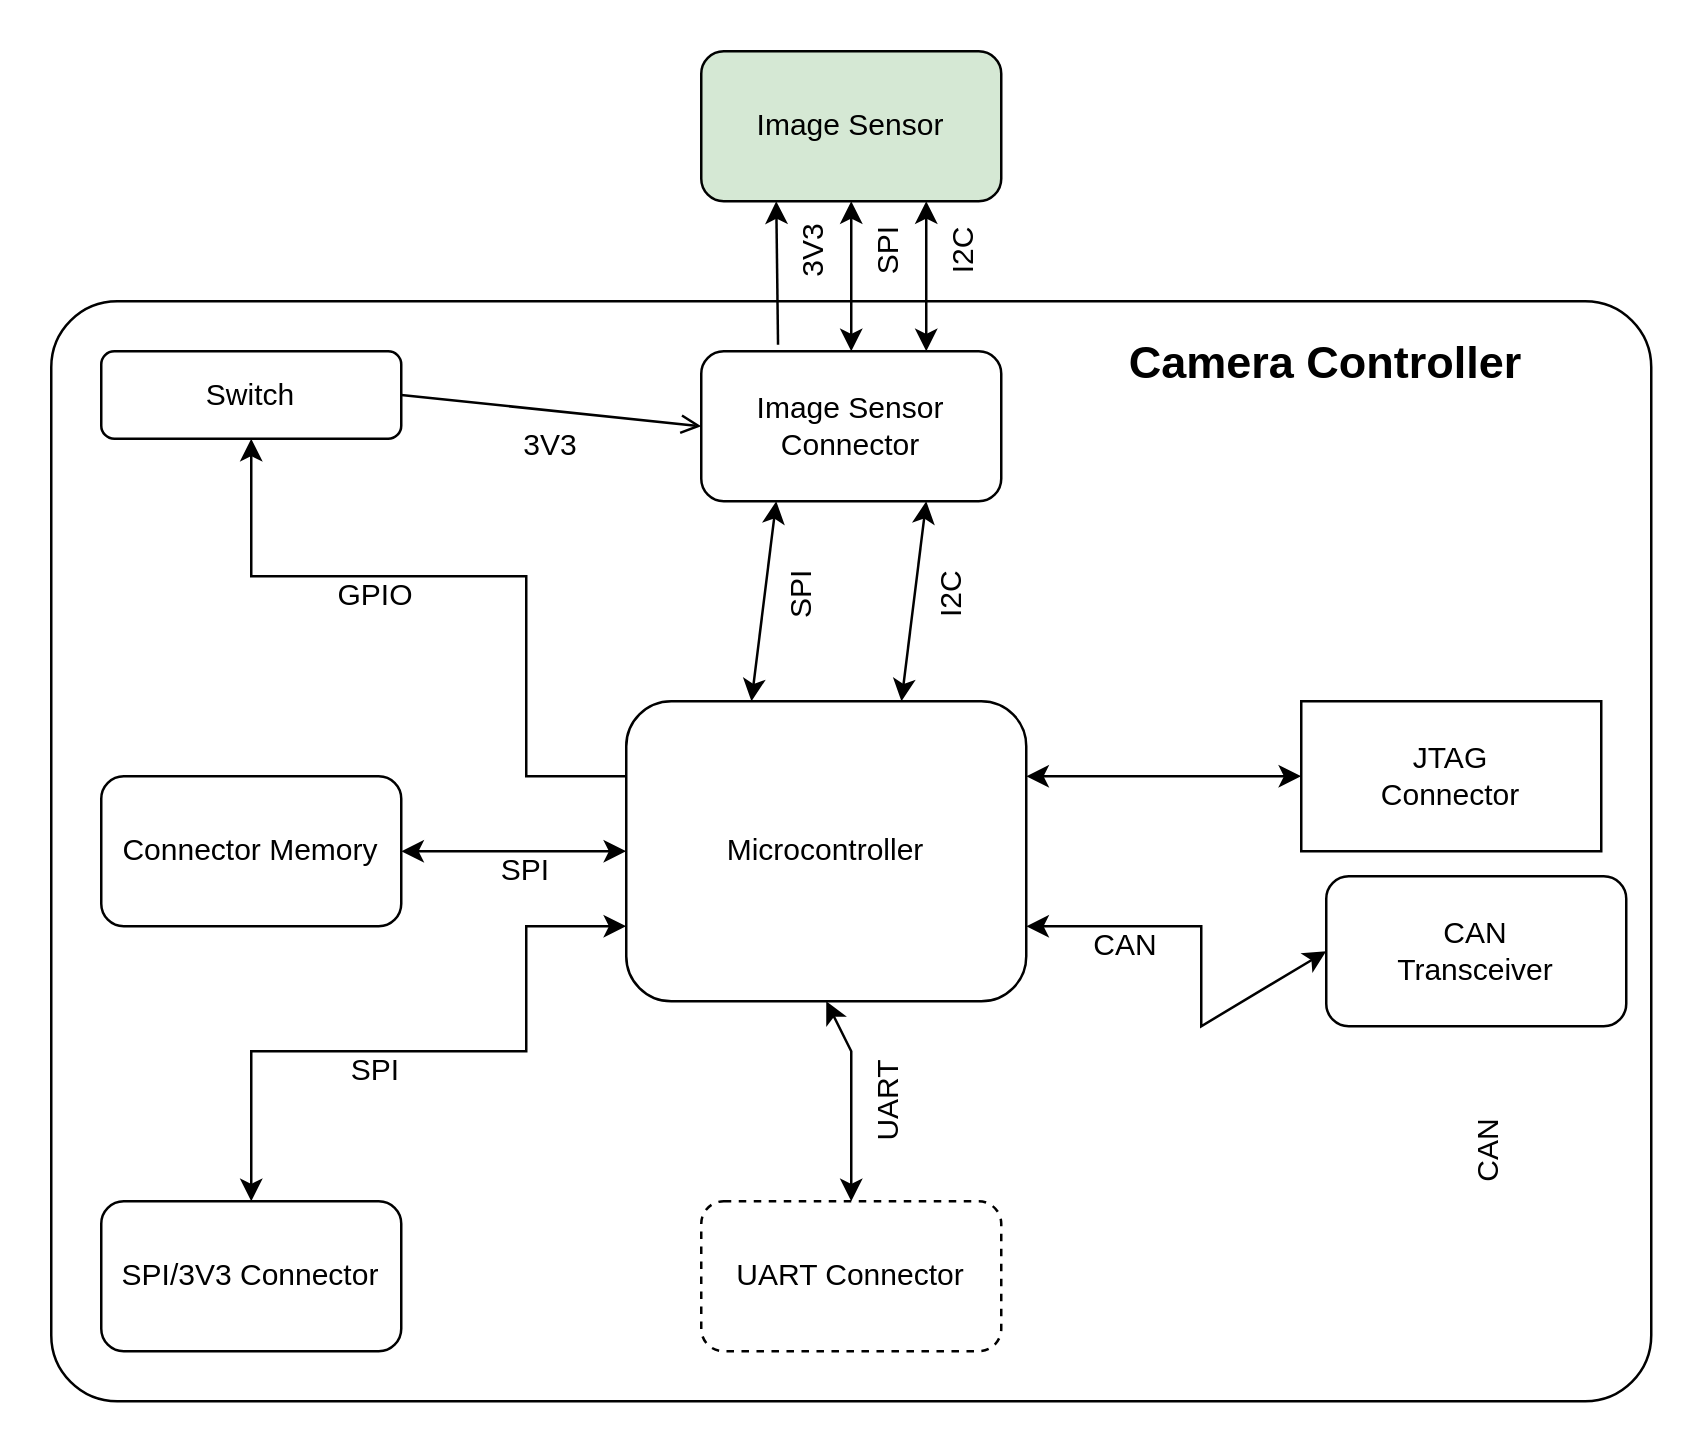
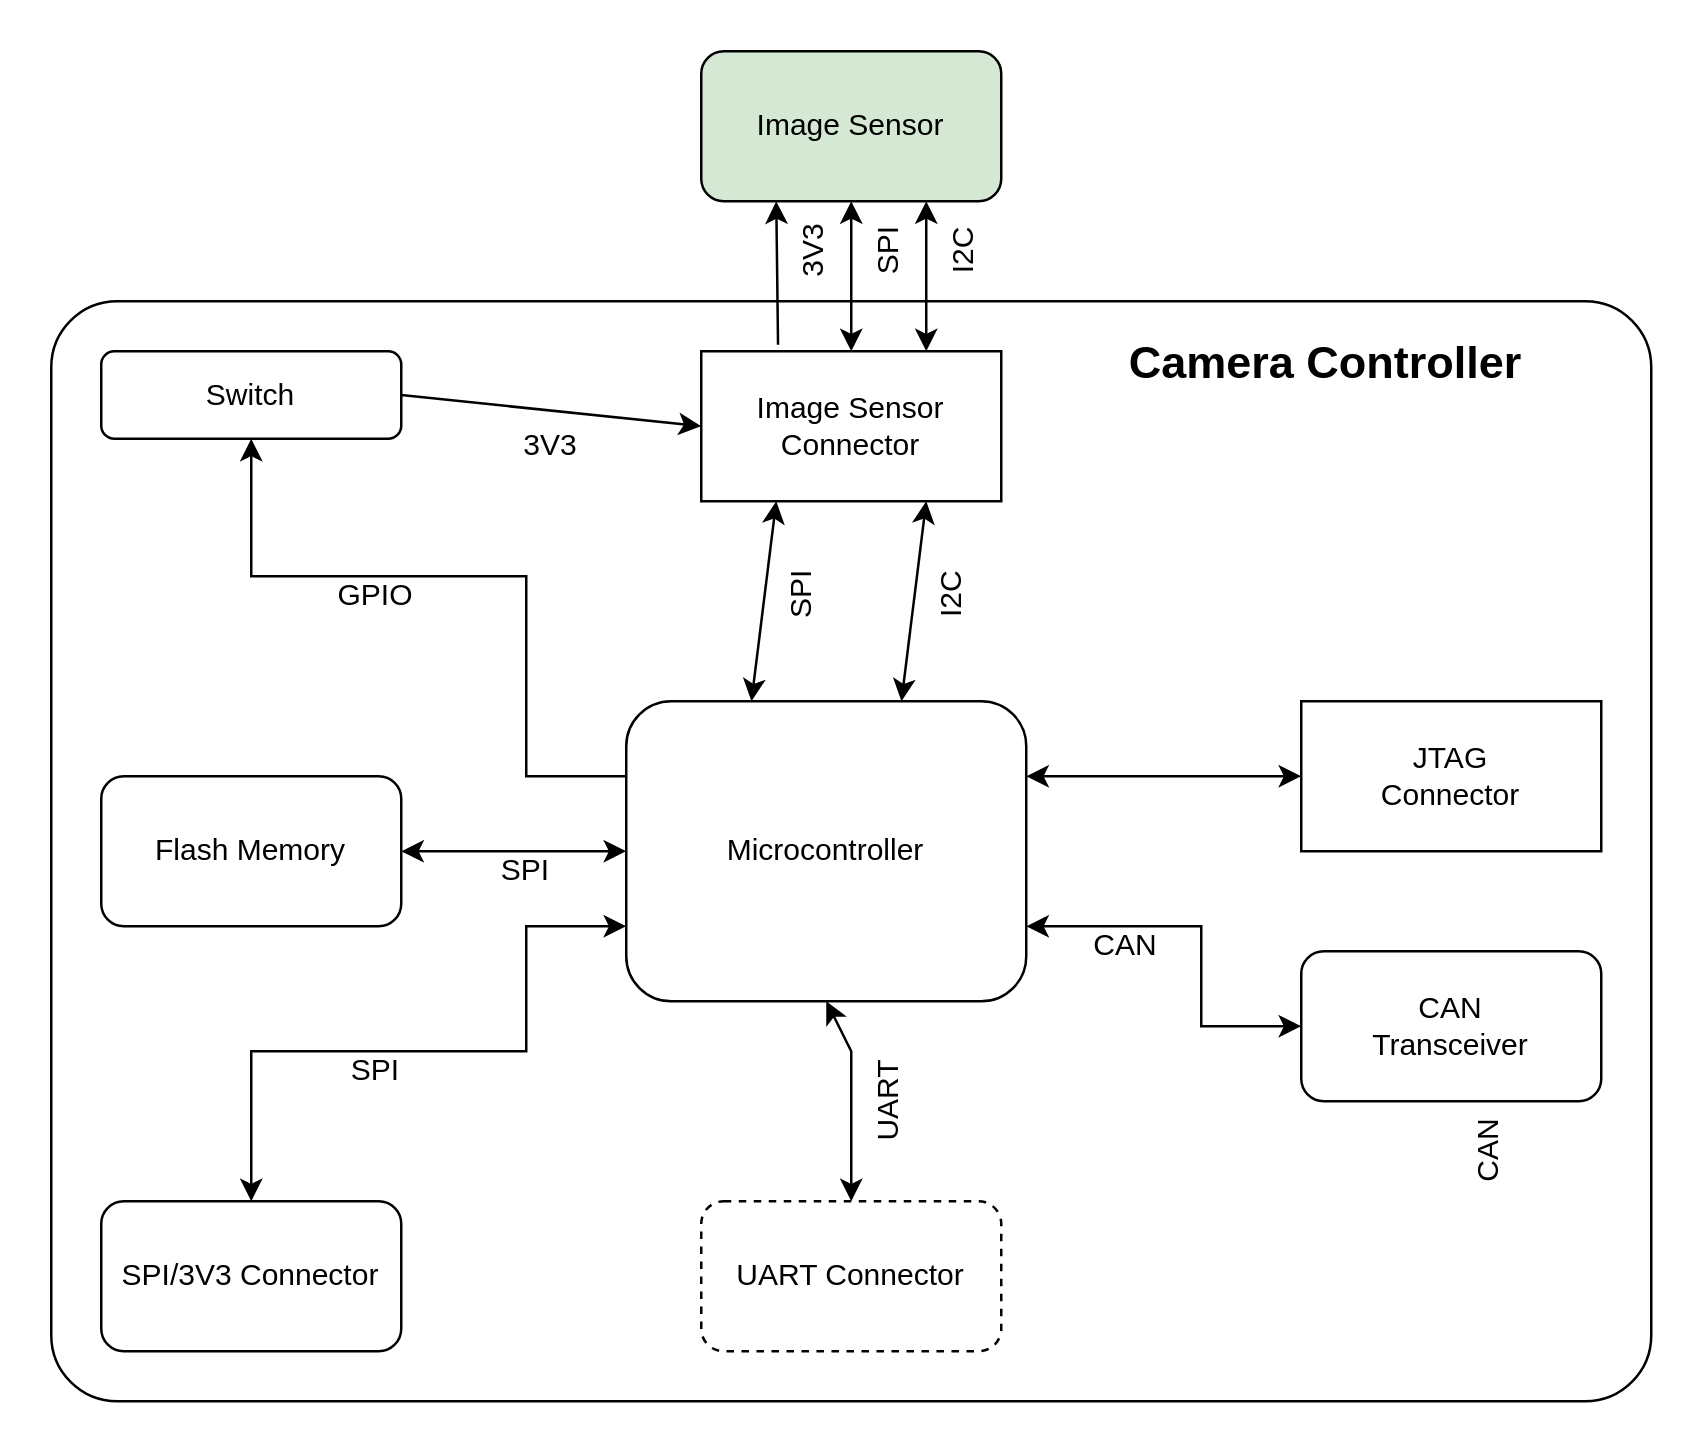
(687, 425) -> (683, 424)
(851, 426) -> (851, 426)
(251, 851) -> (251, 851)
(1476, 951) -> (1451, 1026)
